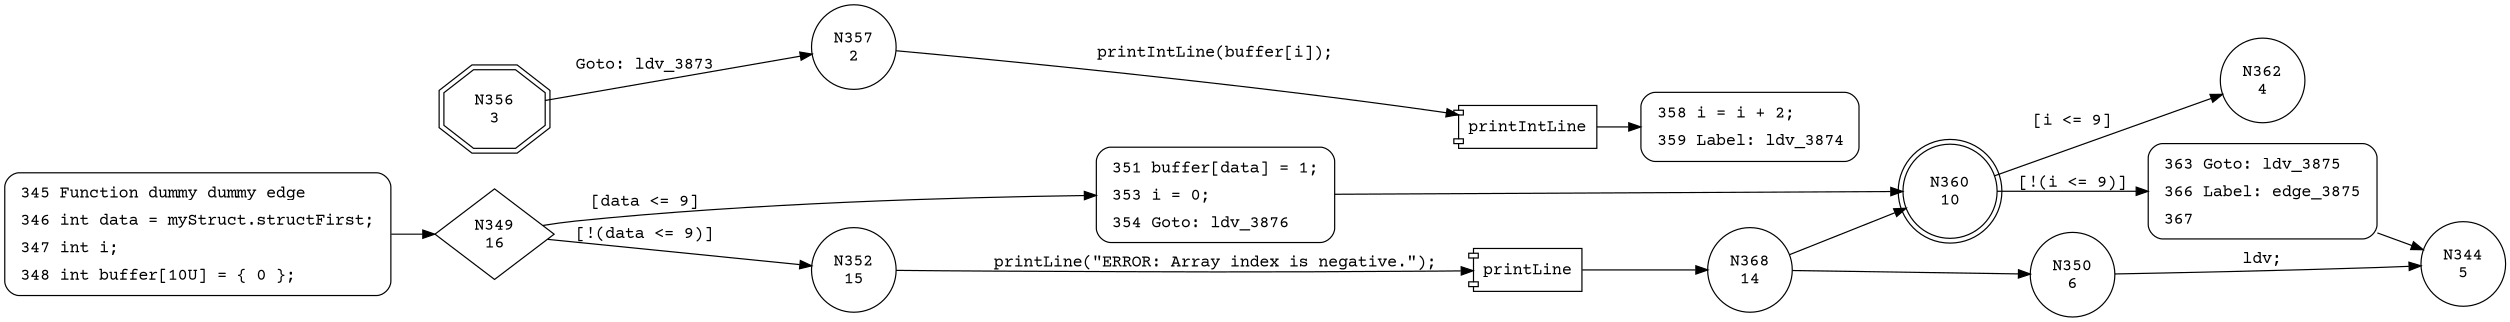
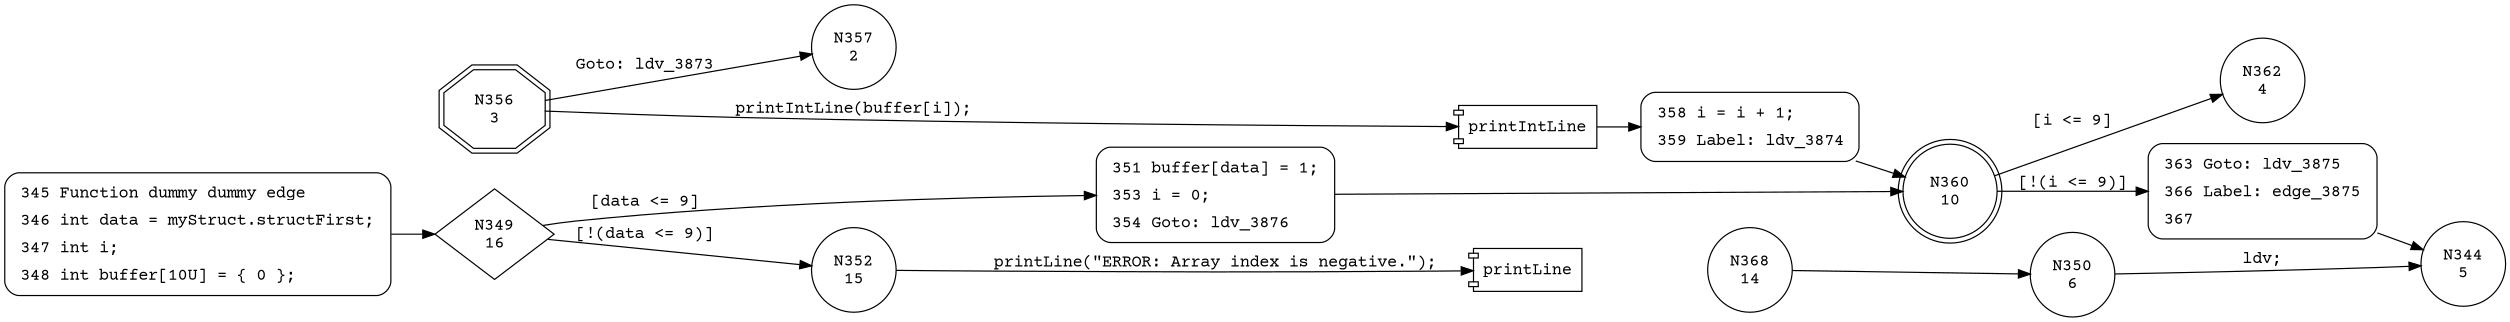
(1172, 79) -> (995, 122)
(1746, 113) -> (1746, 113)
(1842, 234) -> (1875, 167)
(1639, 270) -> none
